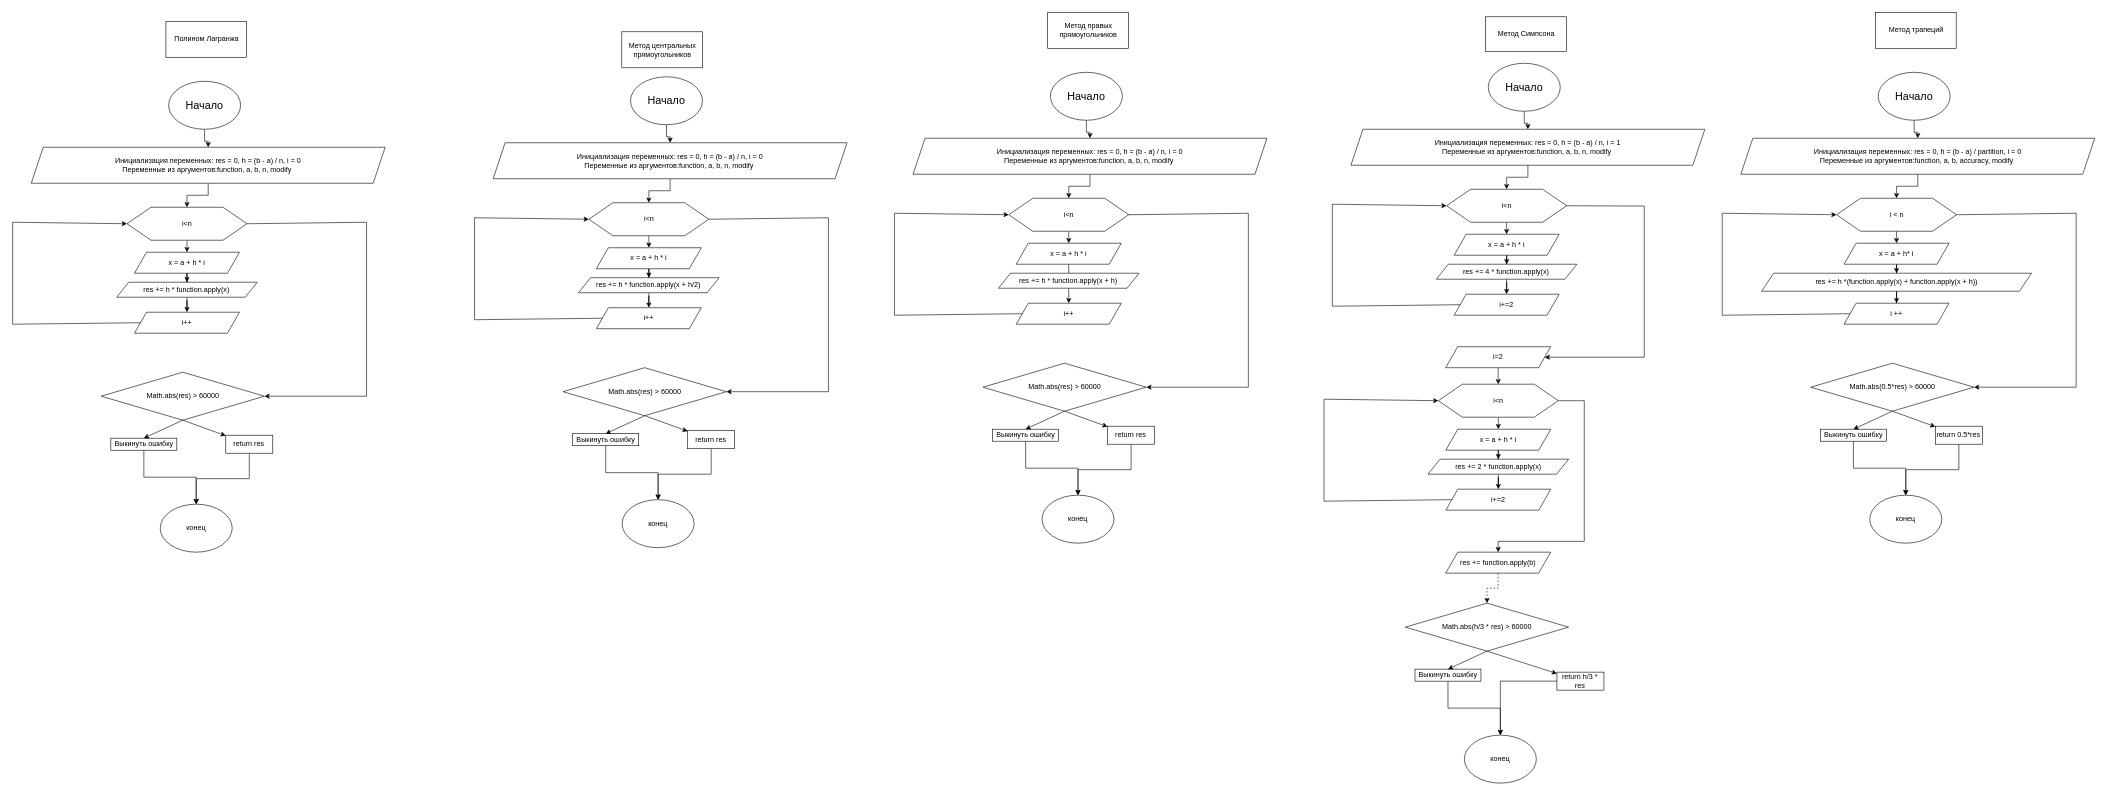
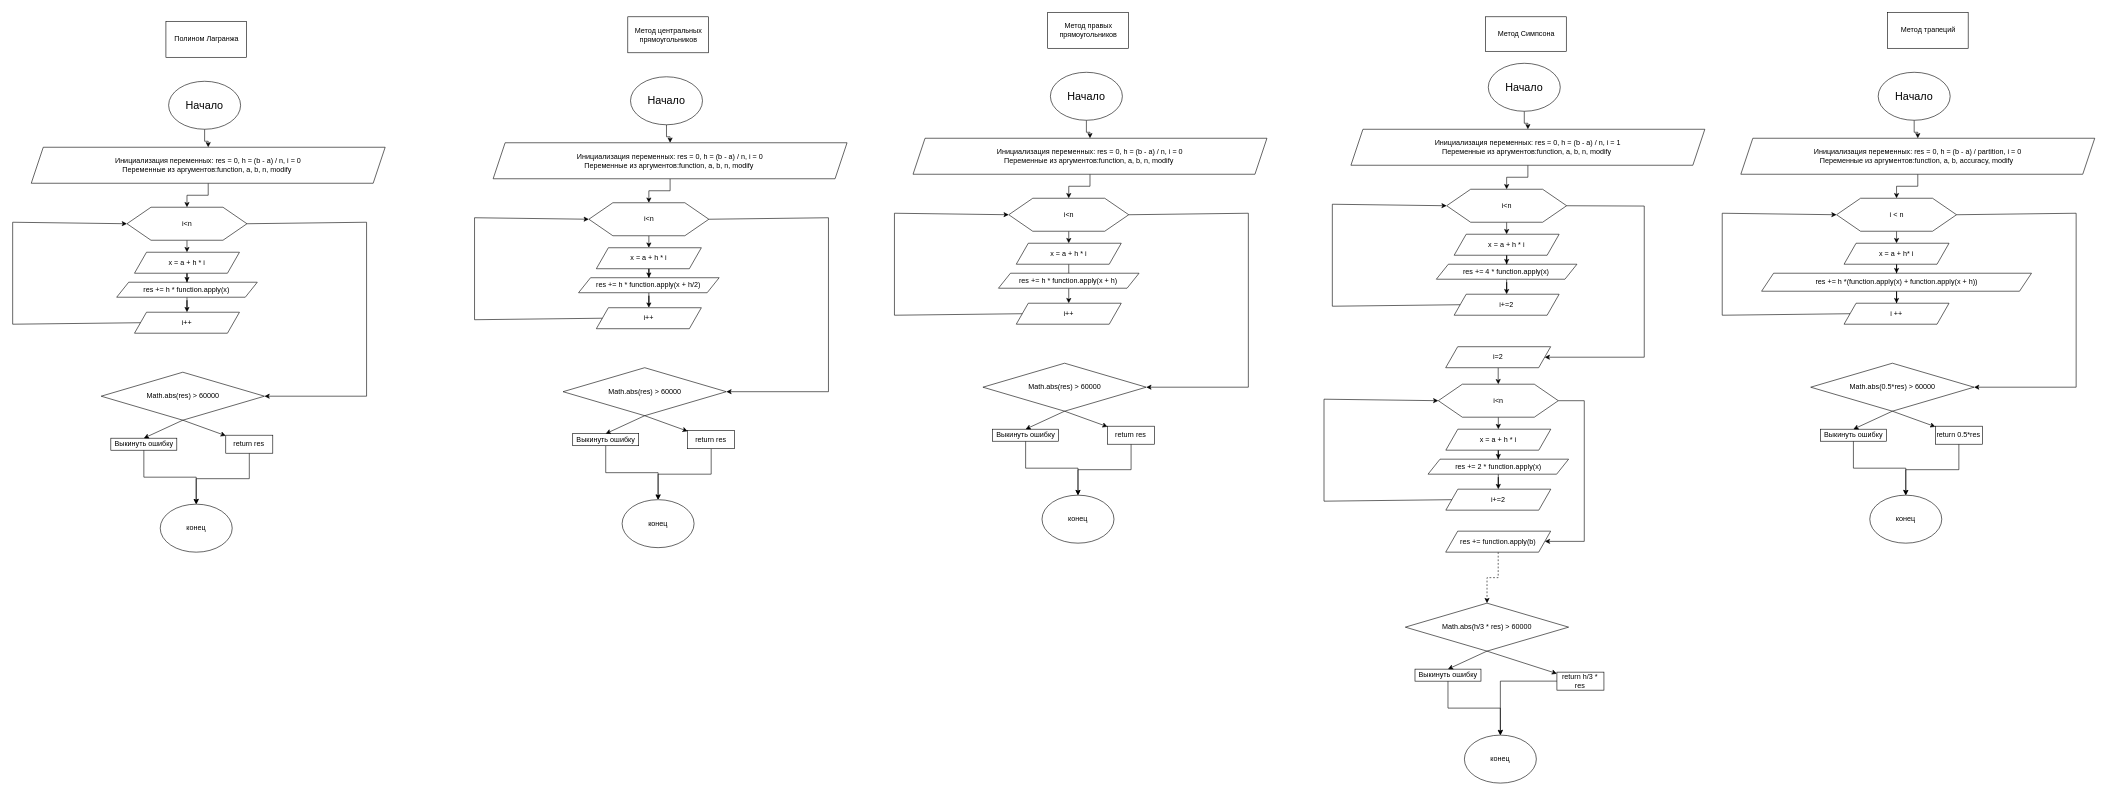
(1916, 30) -> (1928, 30)
(662, 50) -> (668, 35)
(1498, 563) -> (1498, 542)
